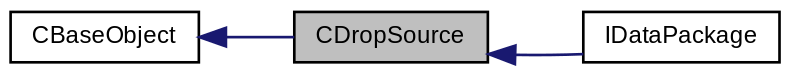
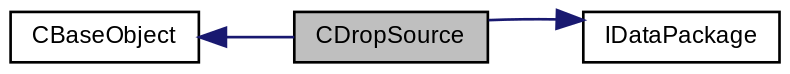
(549, 55) -> (522, 19)
